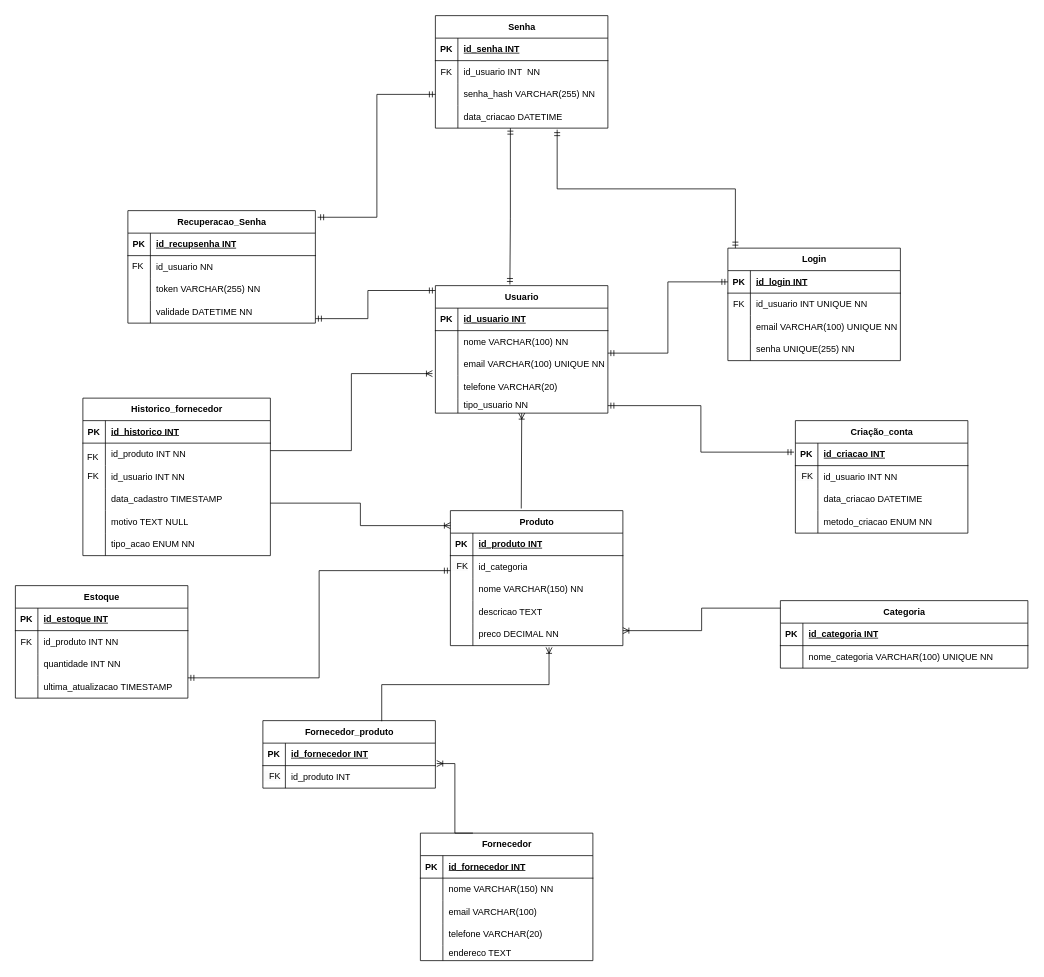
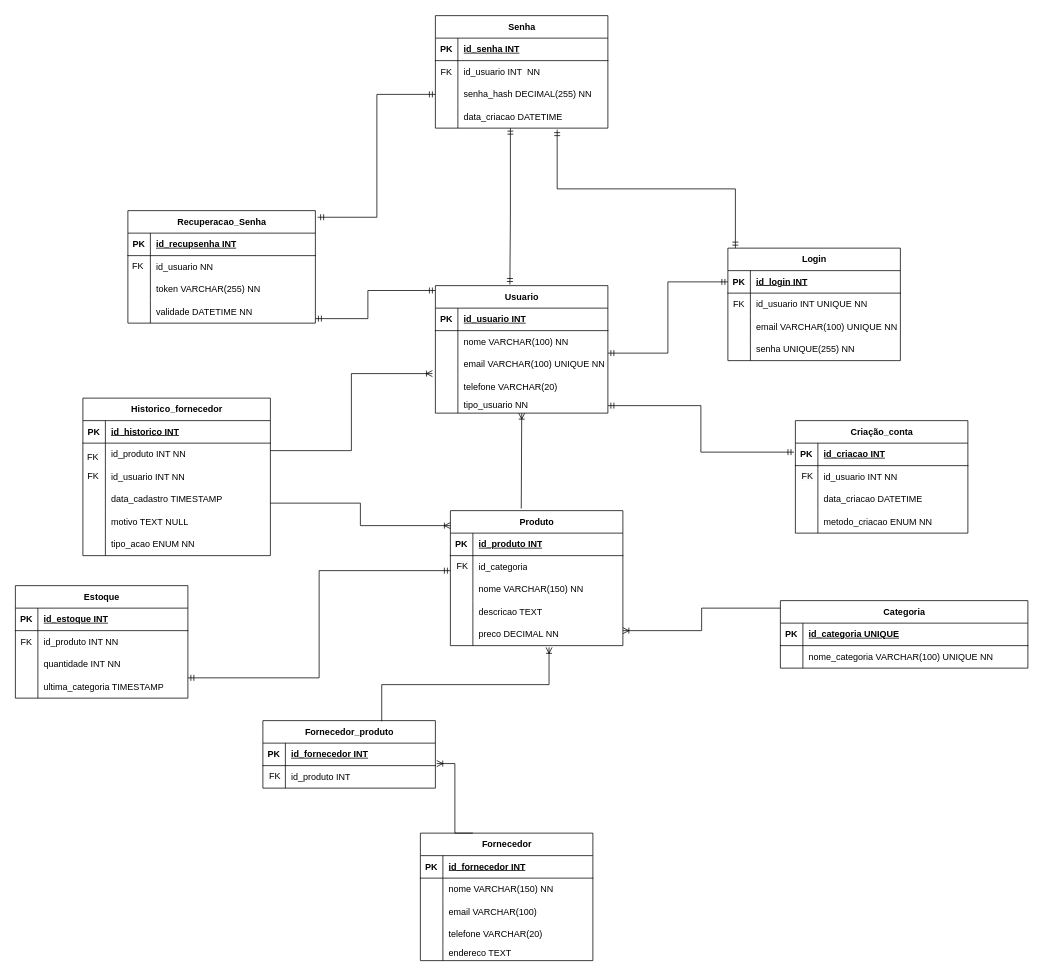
(527, 94) -> (527, 94)
(846, 634) -> (853, 634)
(109, 687) -> (105, 687)
